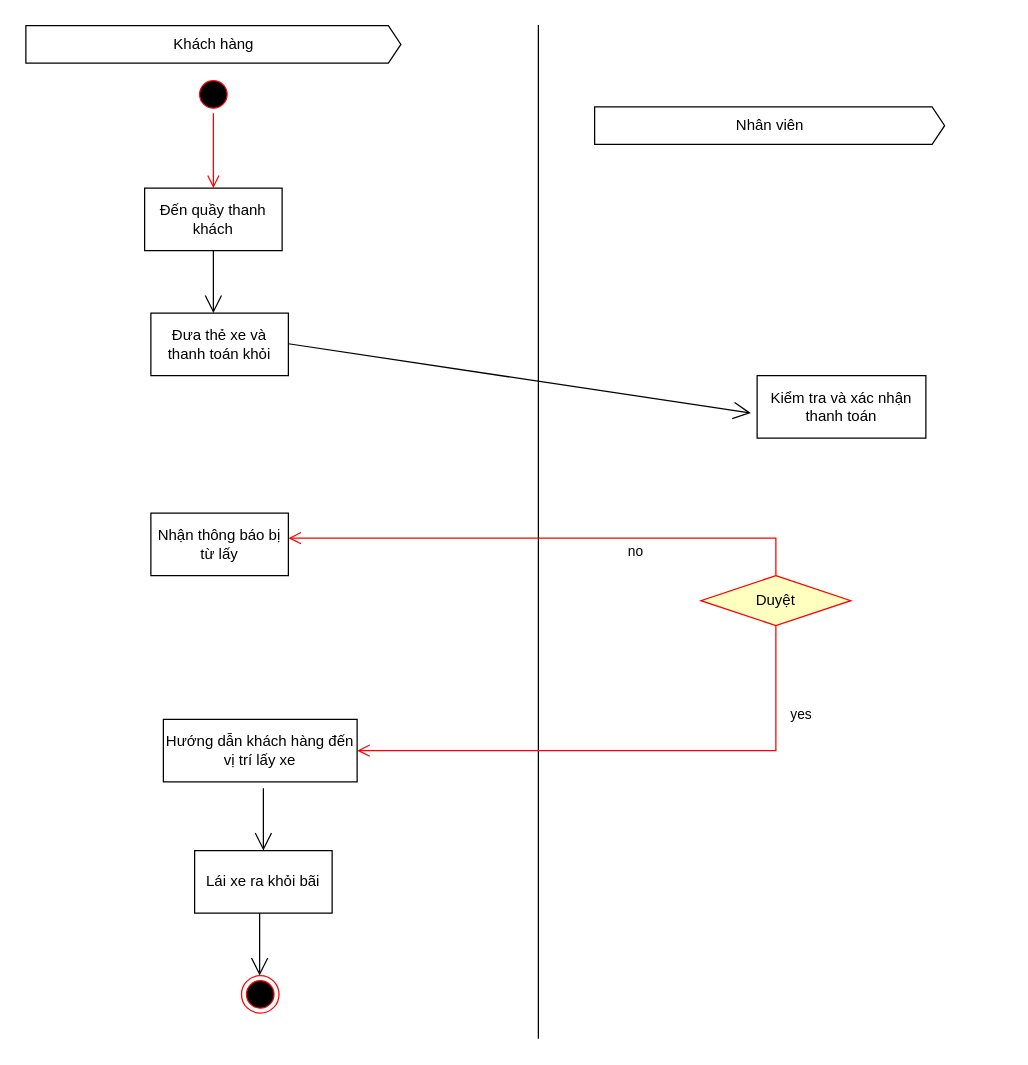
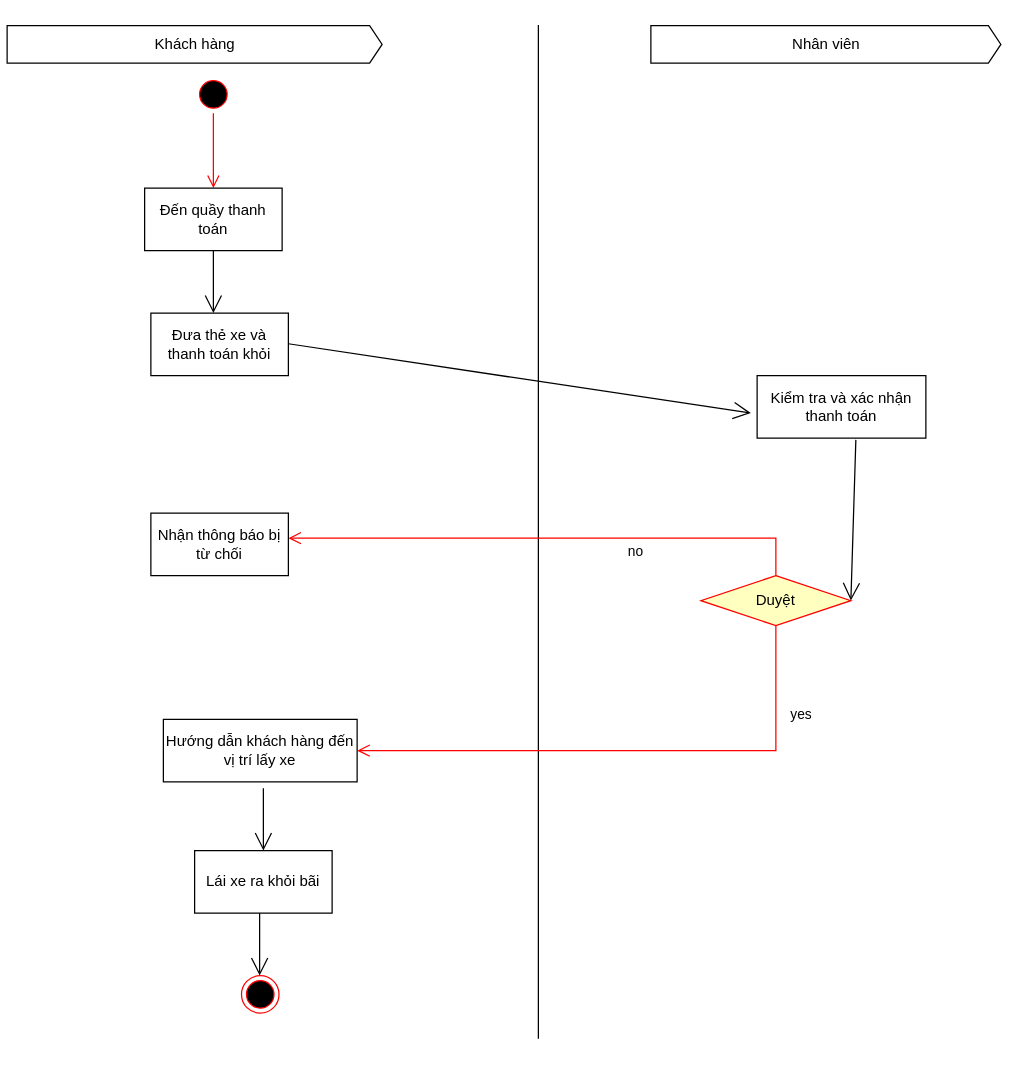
(213, 44) -> (194, 44)
(769, 126) -> (826, 44)
(213, 219) -> (213, 219)
none -> (853, 519)
(219, 544) -> (219, 544)
